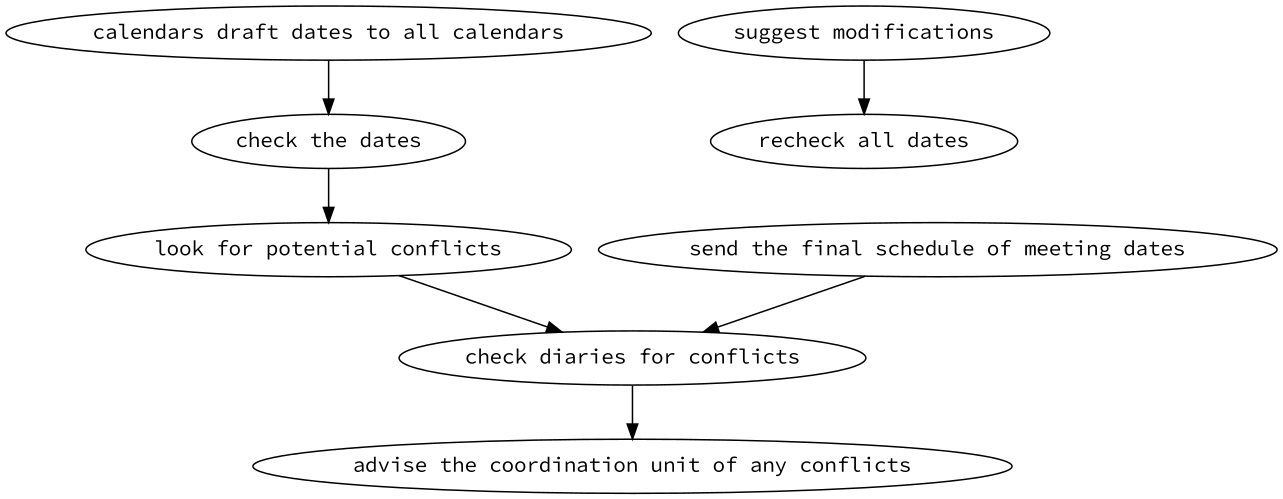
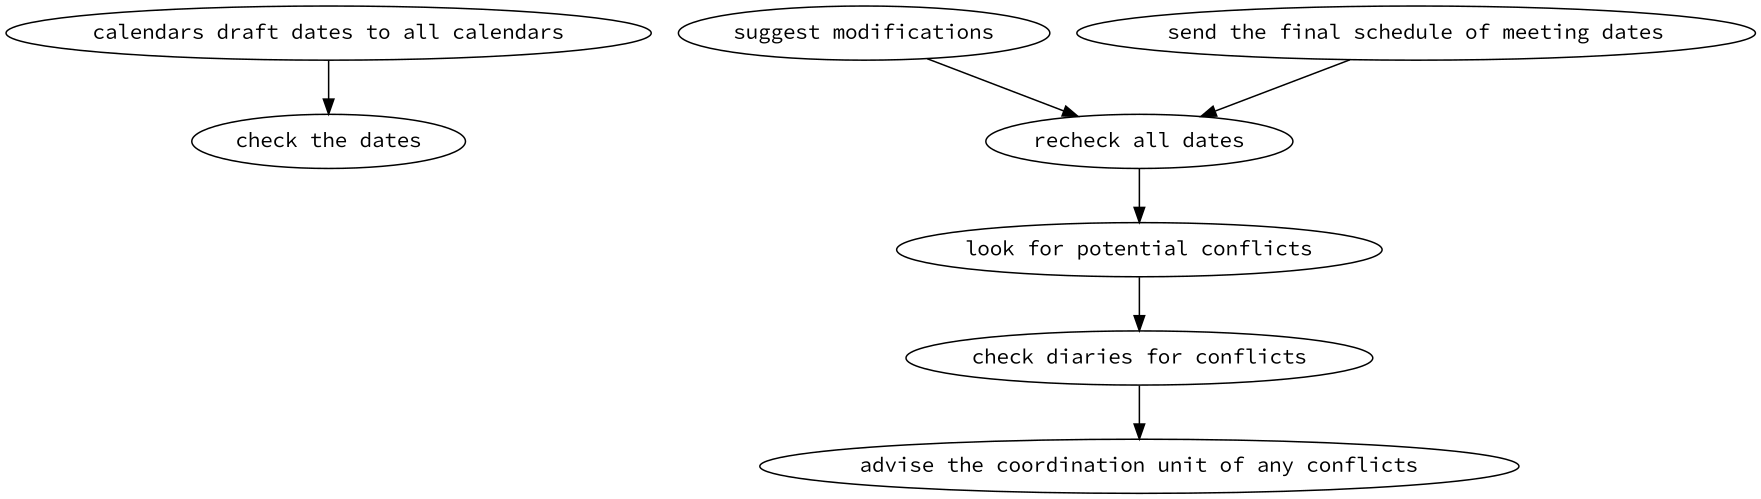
(329, 188) -> (1139, 188)
(792, 302) -> (1283, 85)
